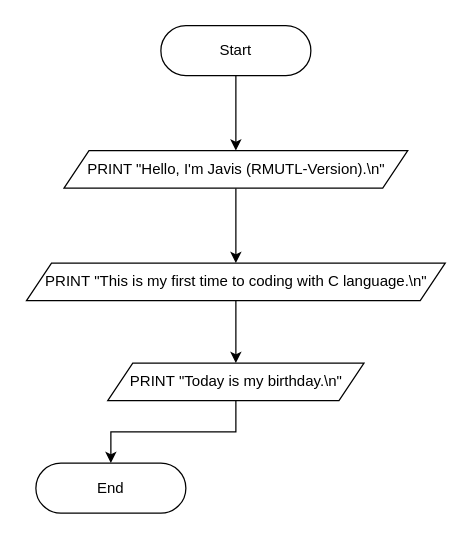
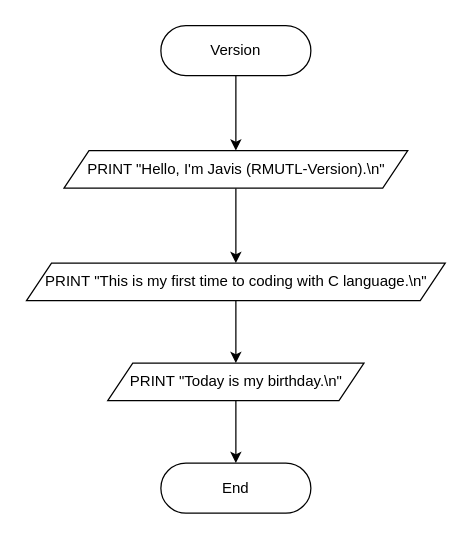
(236, 51) -> (236, 51)
(111, 488) -> (236, 488)
